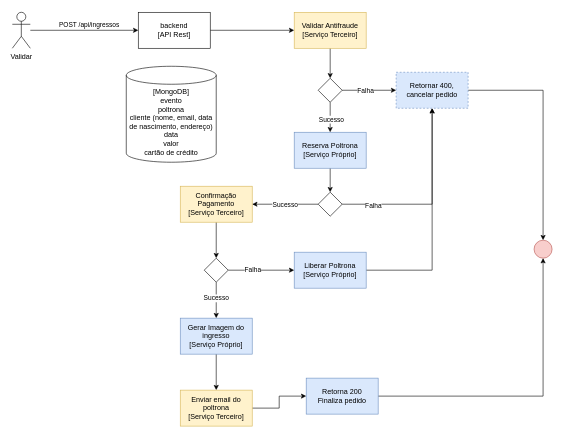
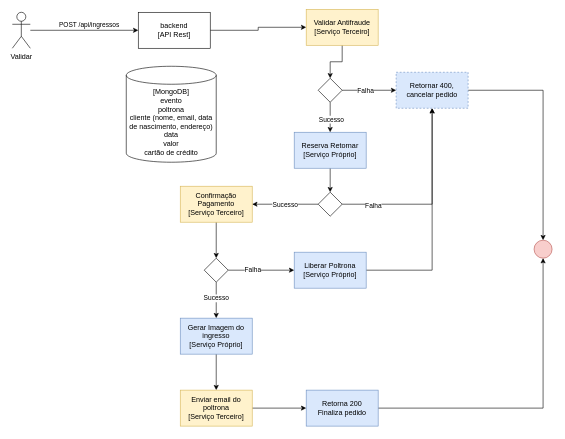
(330, 30) -> (342, 27)
(330, 150) -> (330, 150)
(342, 396) -> (342, 408)
